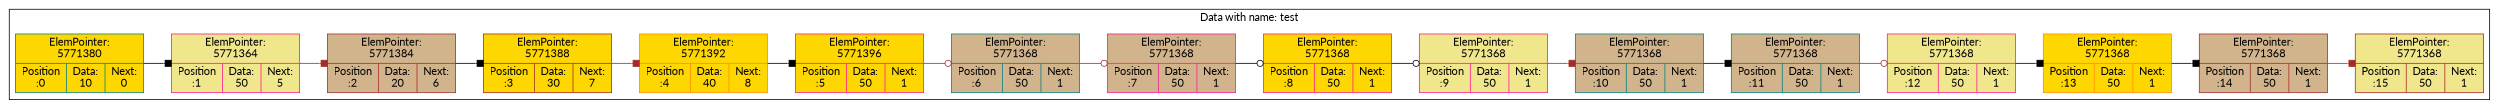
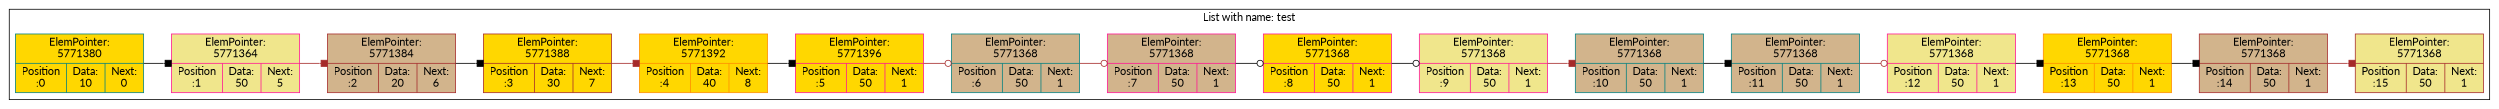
(1249, 18) -> (1249, 18)
